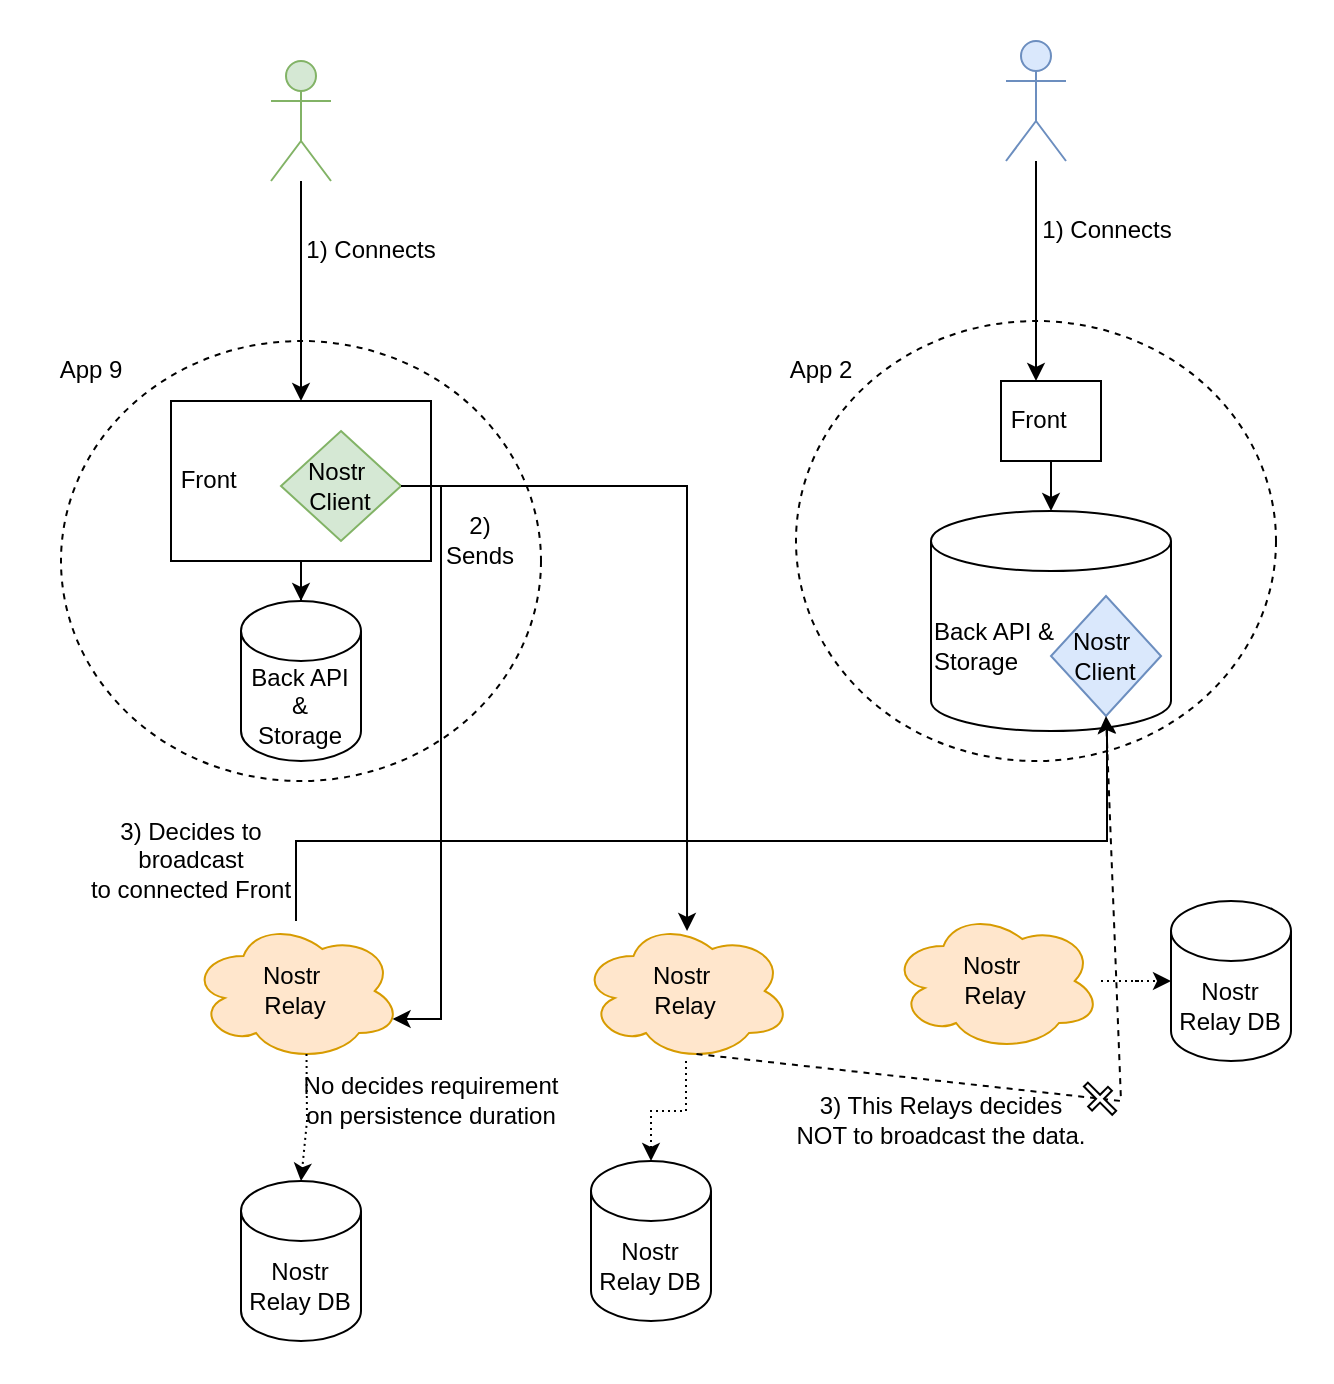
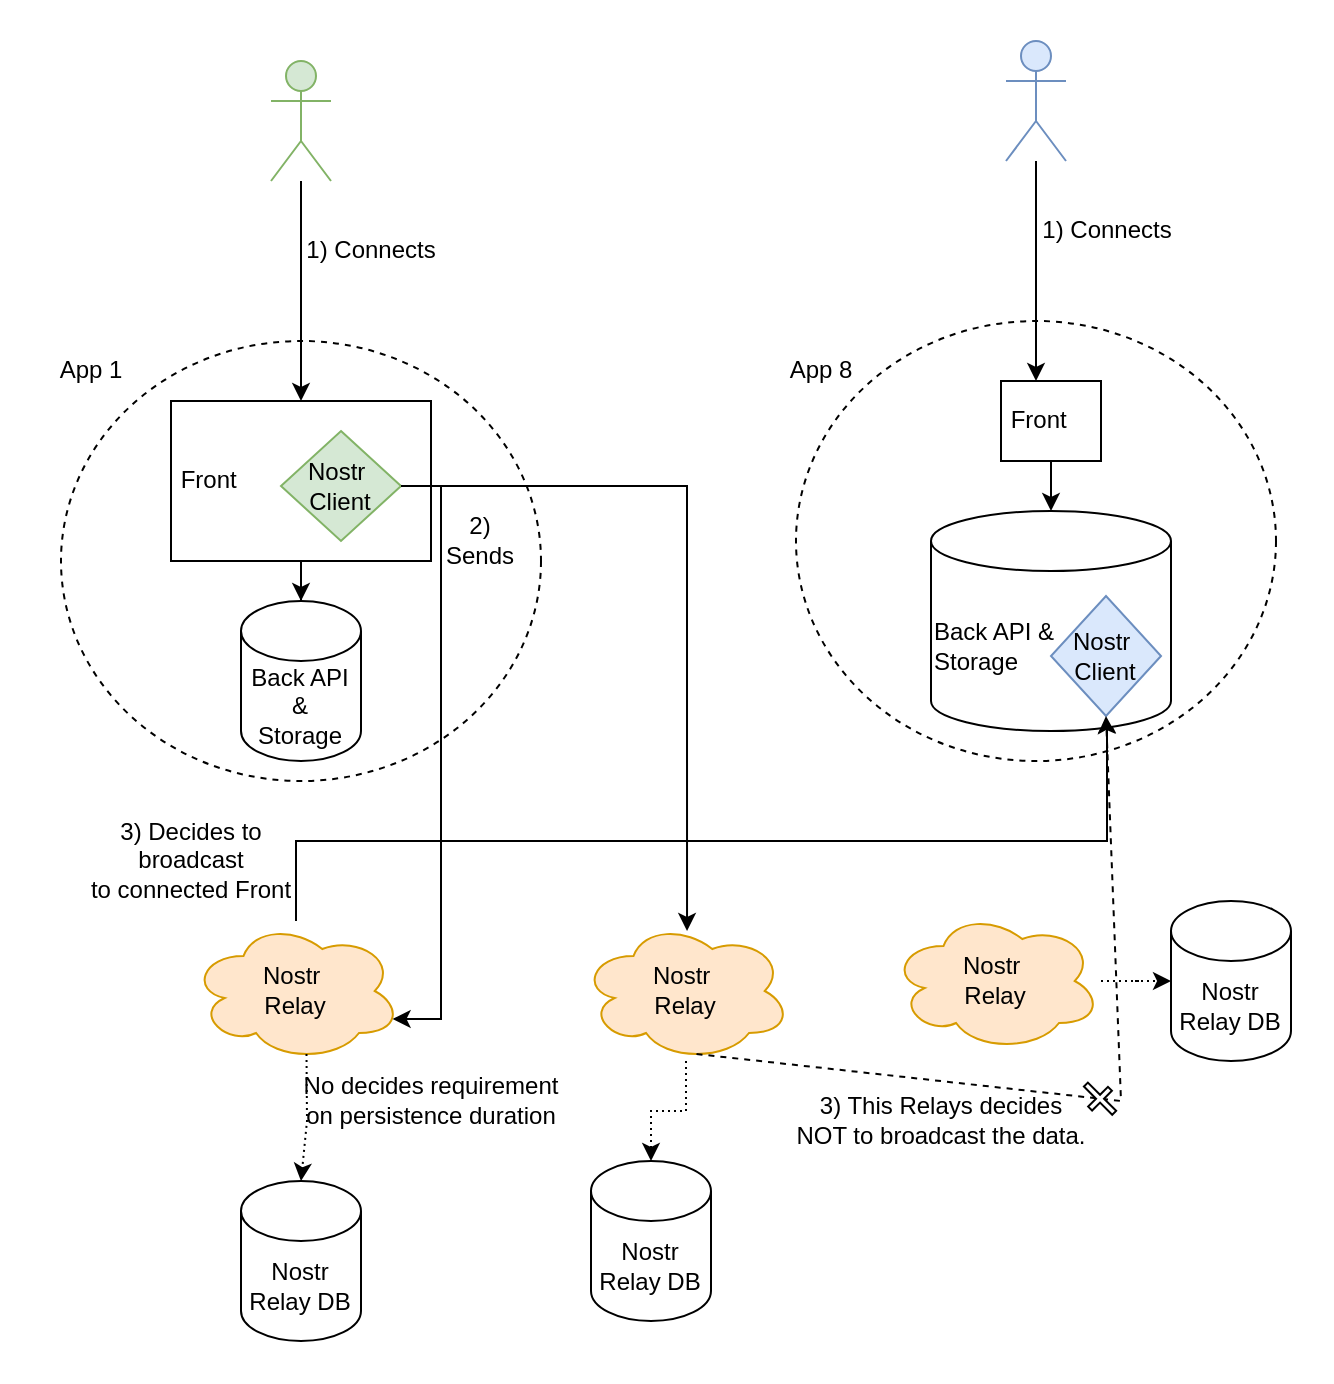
(92, 371) -> (92, 371)
(822, 371) -> (822, 371)
